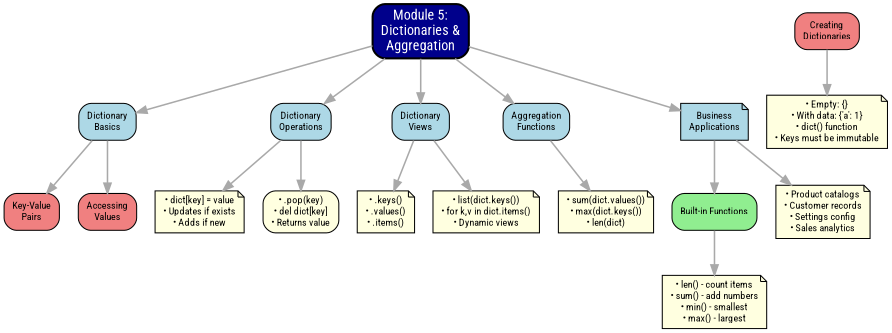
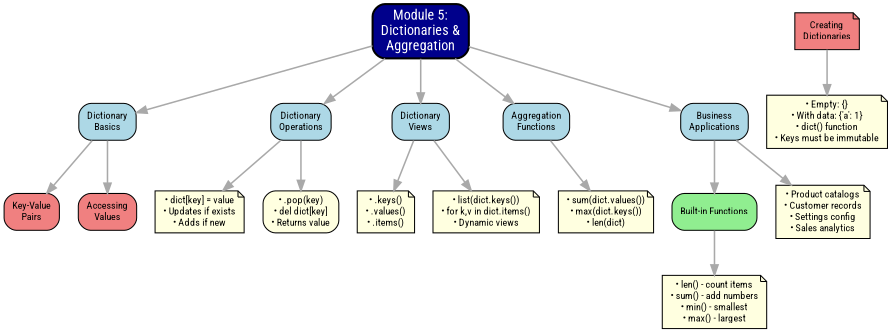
(827, 31) -> (827, 31)
(714, 122) -> (714, 122)
